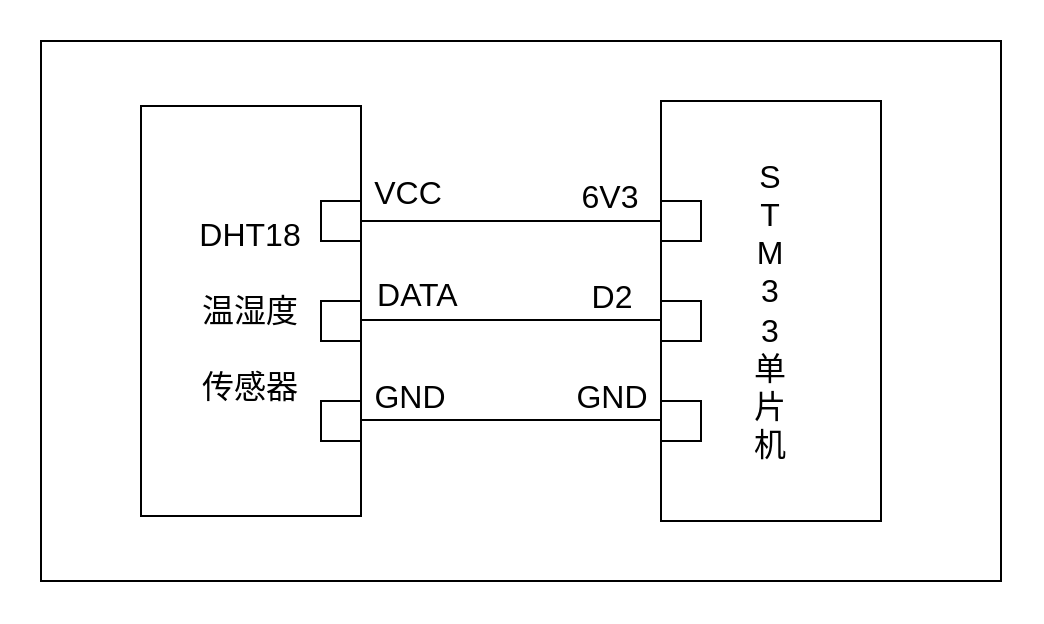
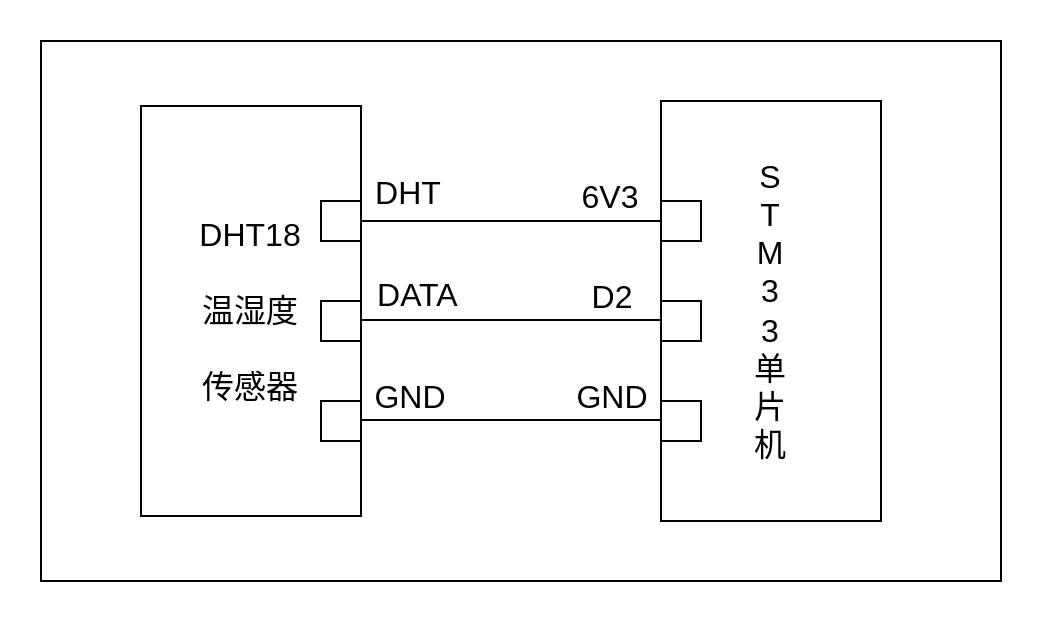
(409, 193) -> (409, 193)
